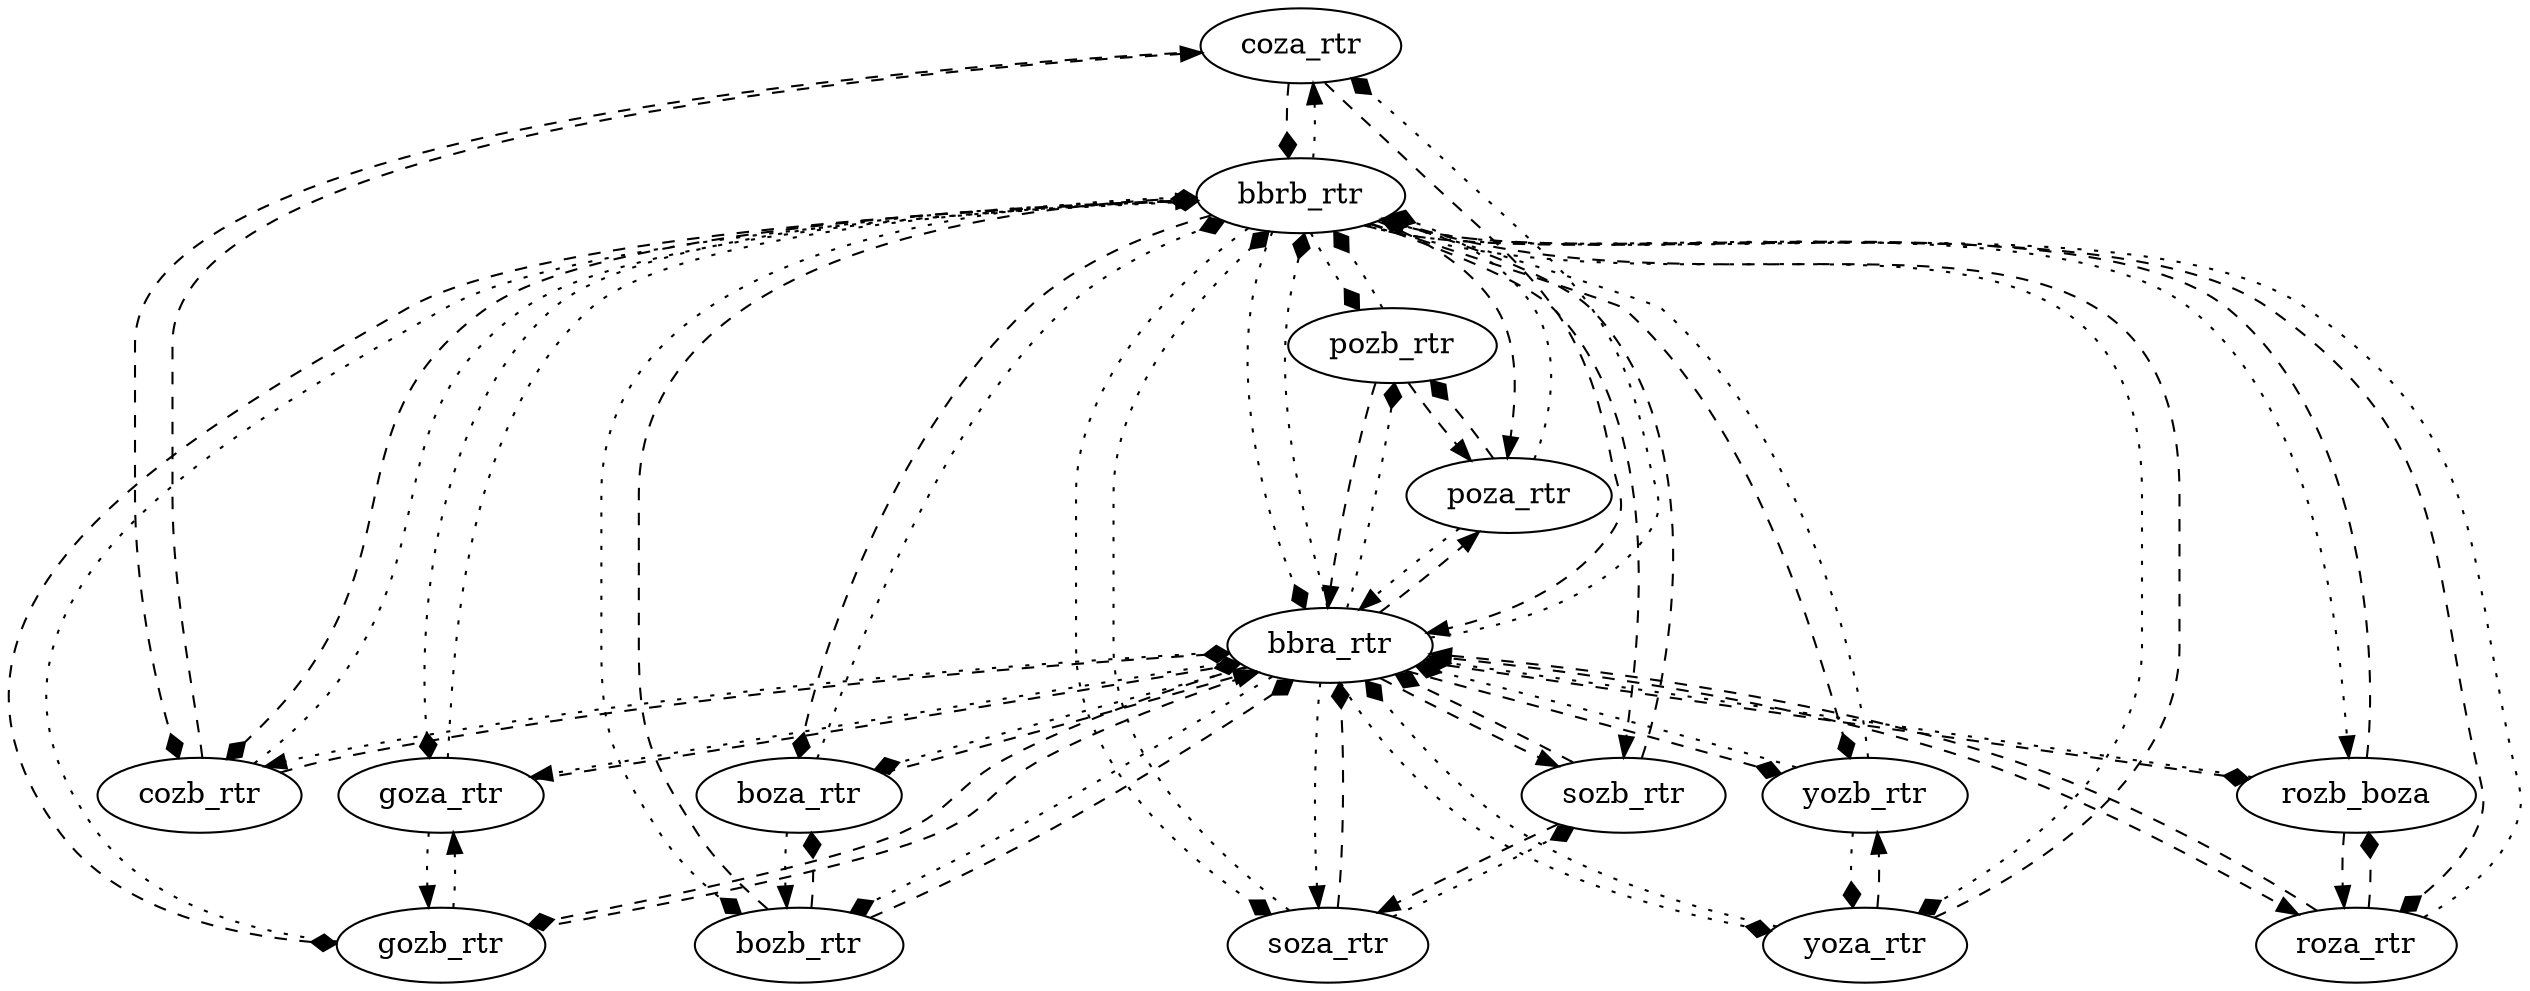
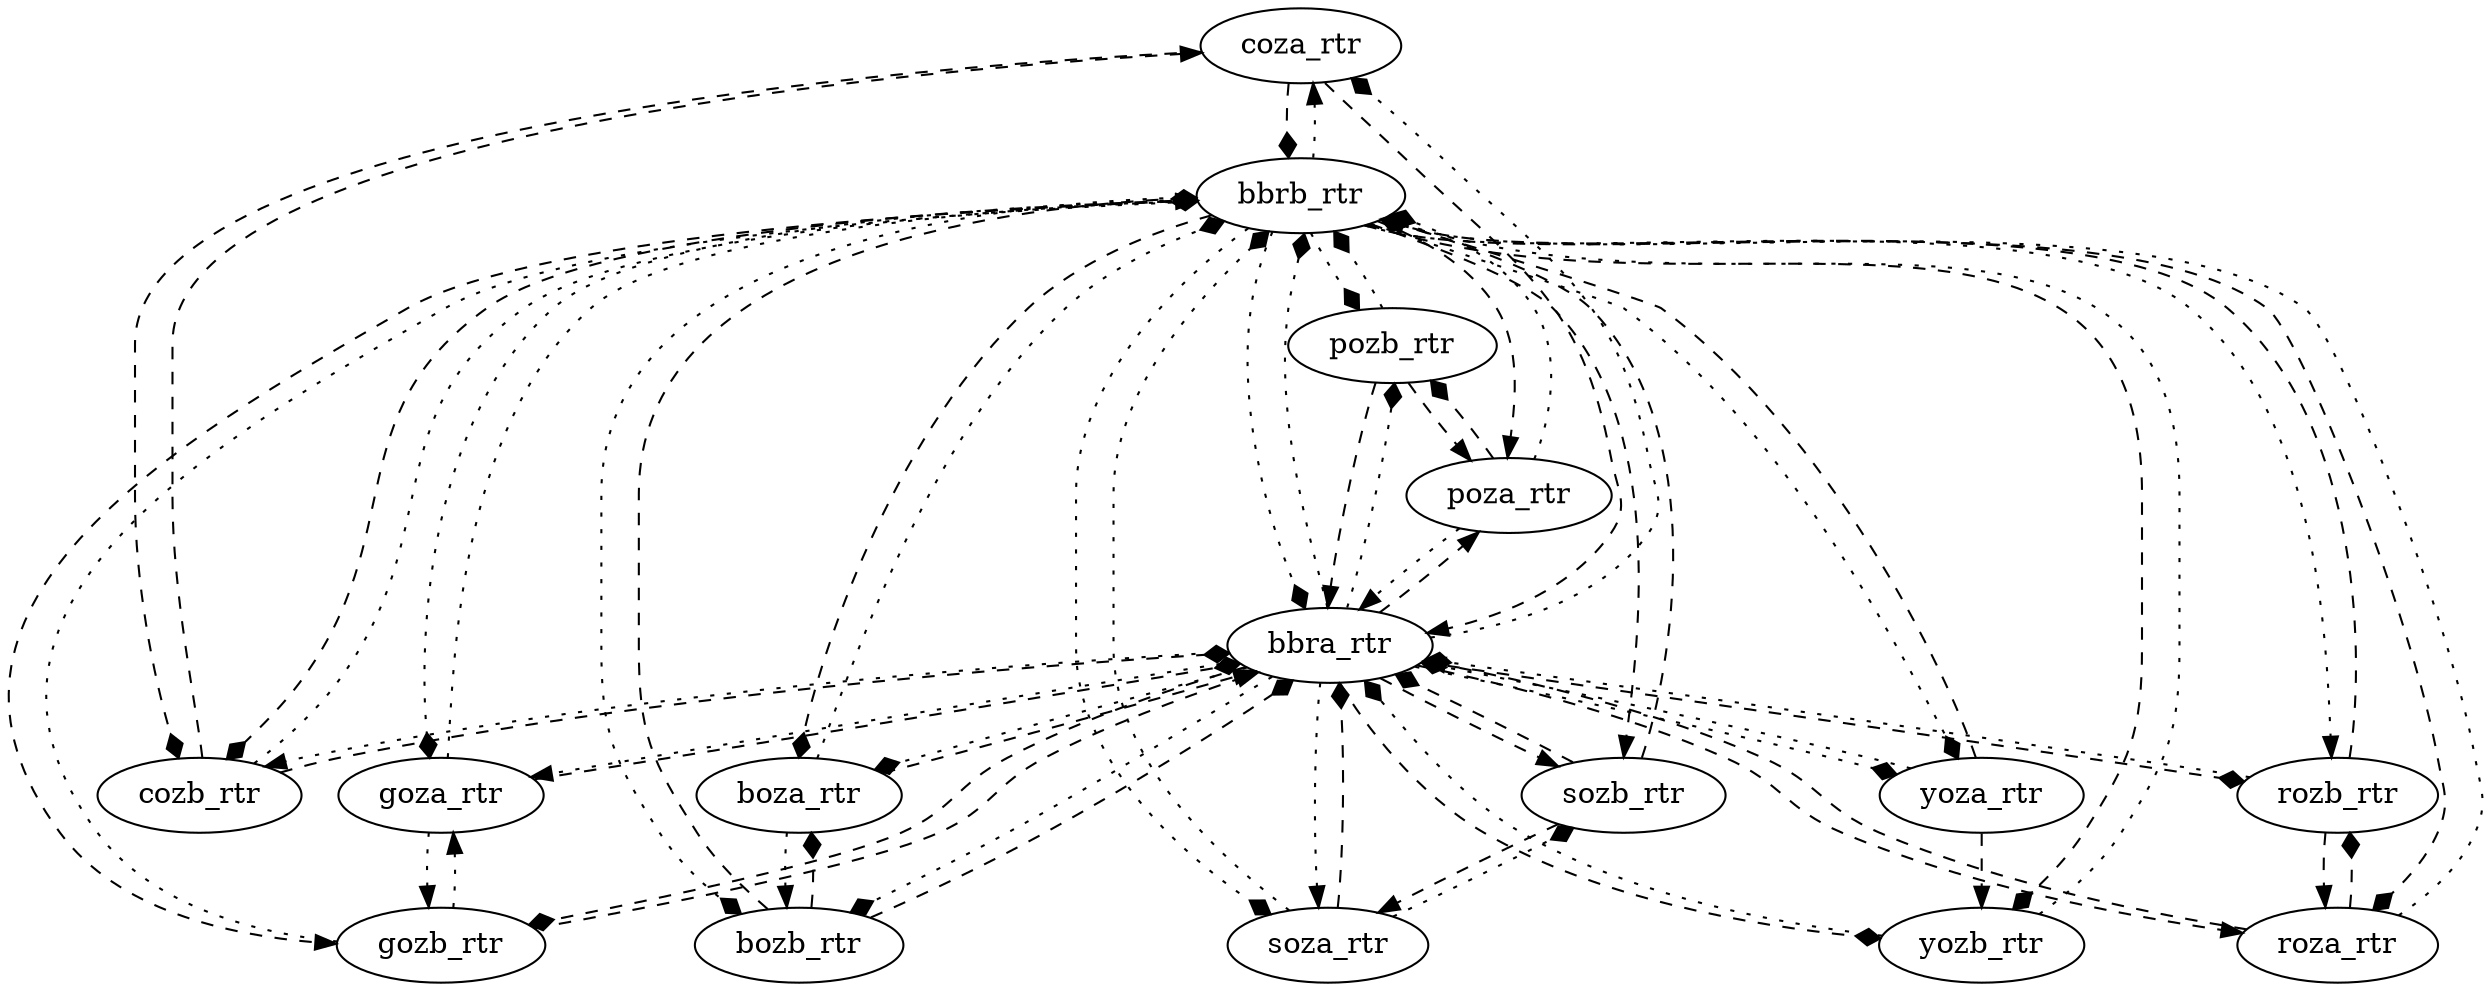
(318, 360) -> (317, 361)
(2356, 795) -> (2338, 795)
(1851, 857) -> none
